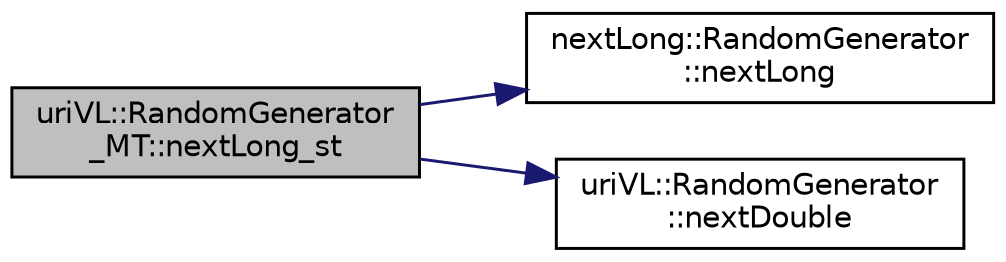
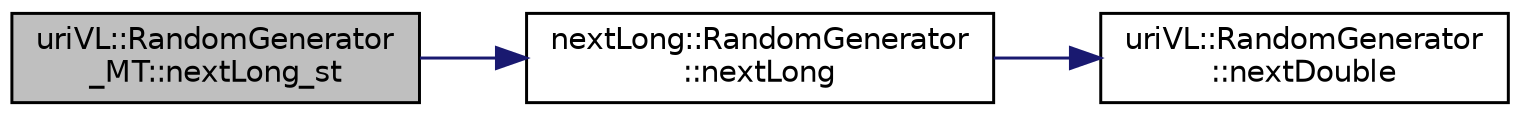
(473, 166) -> (1032, 58)
